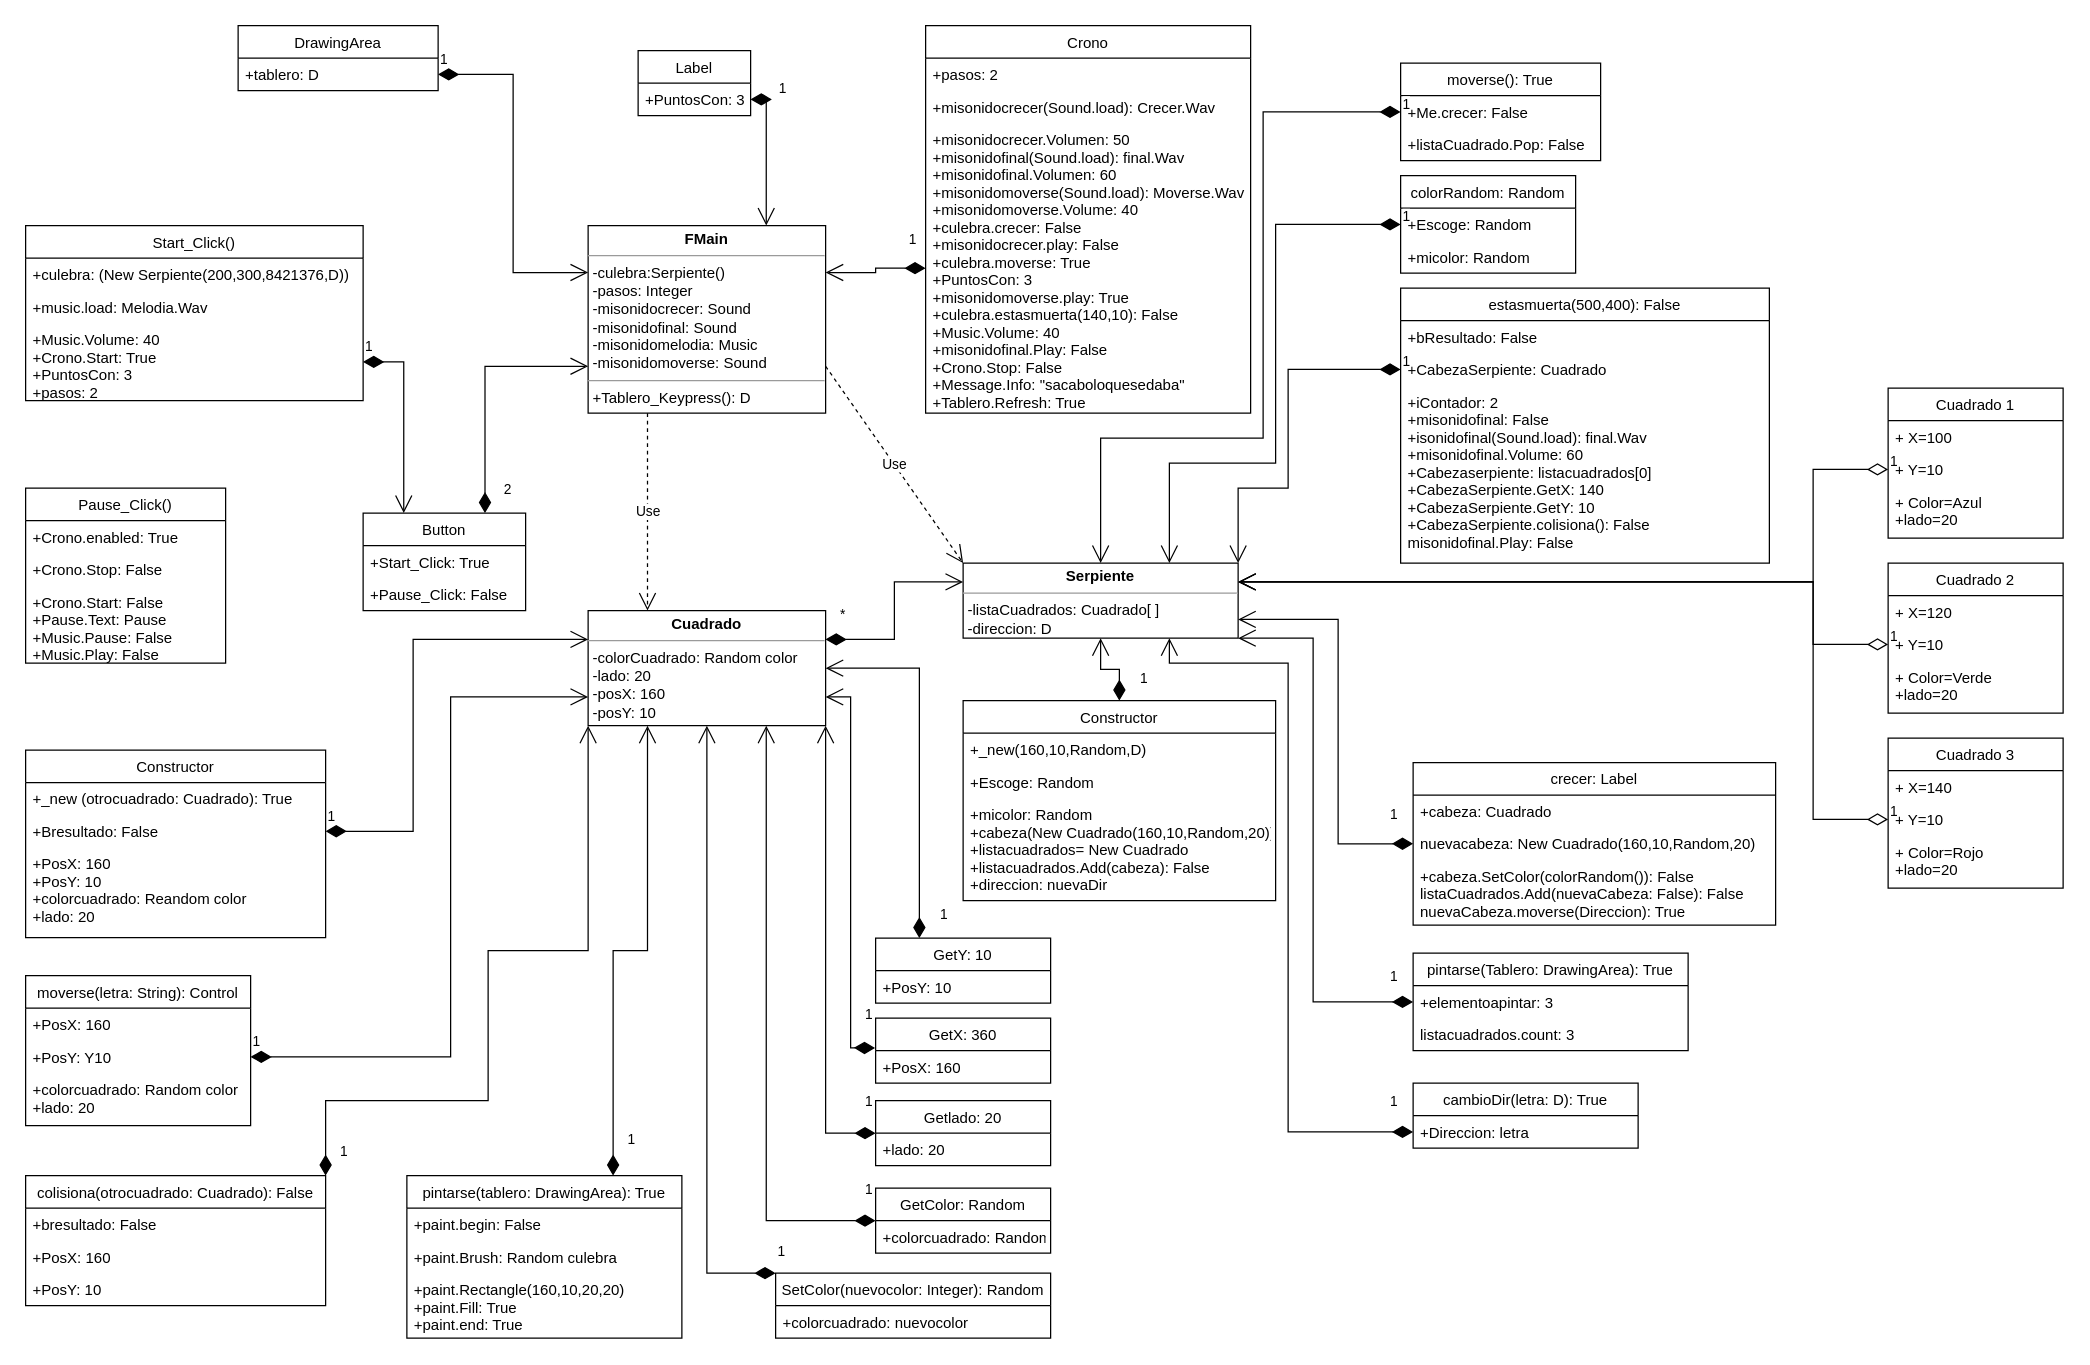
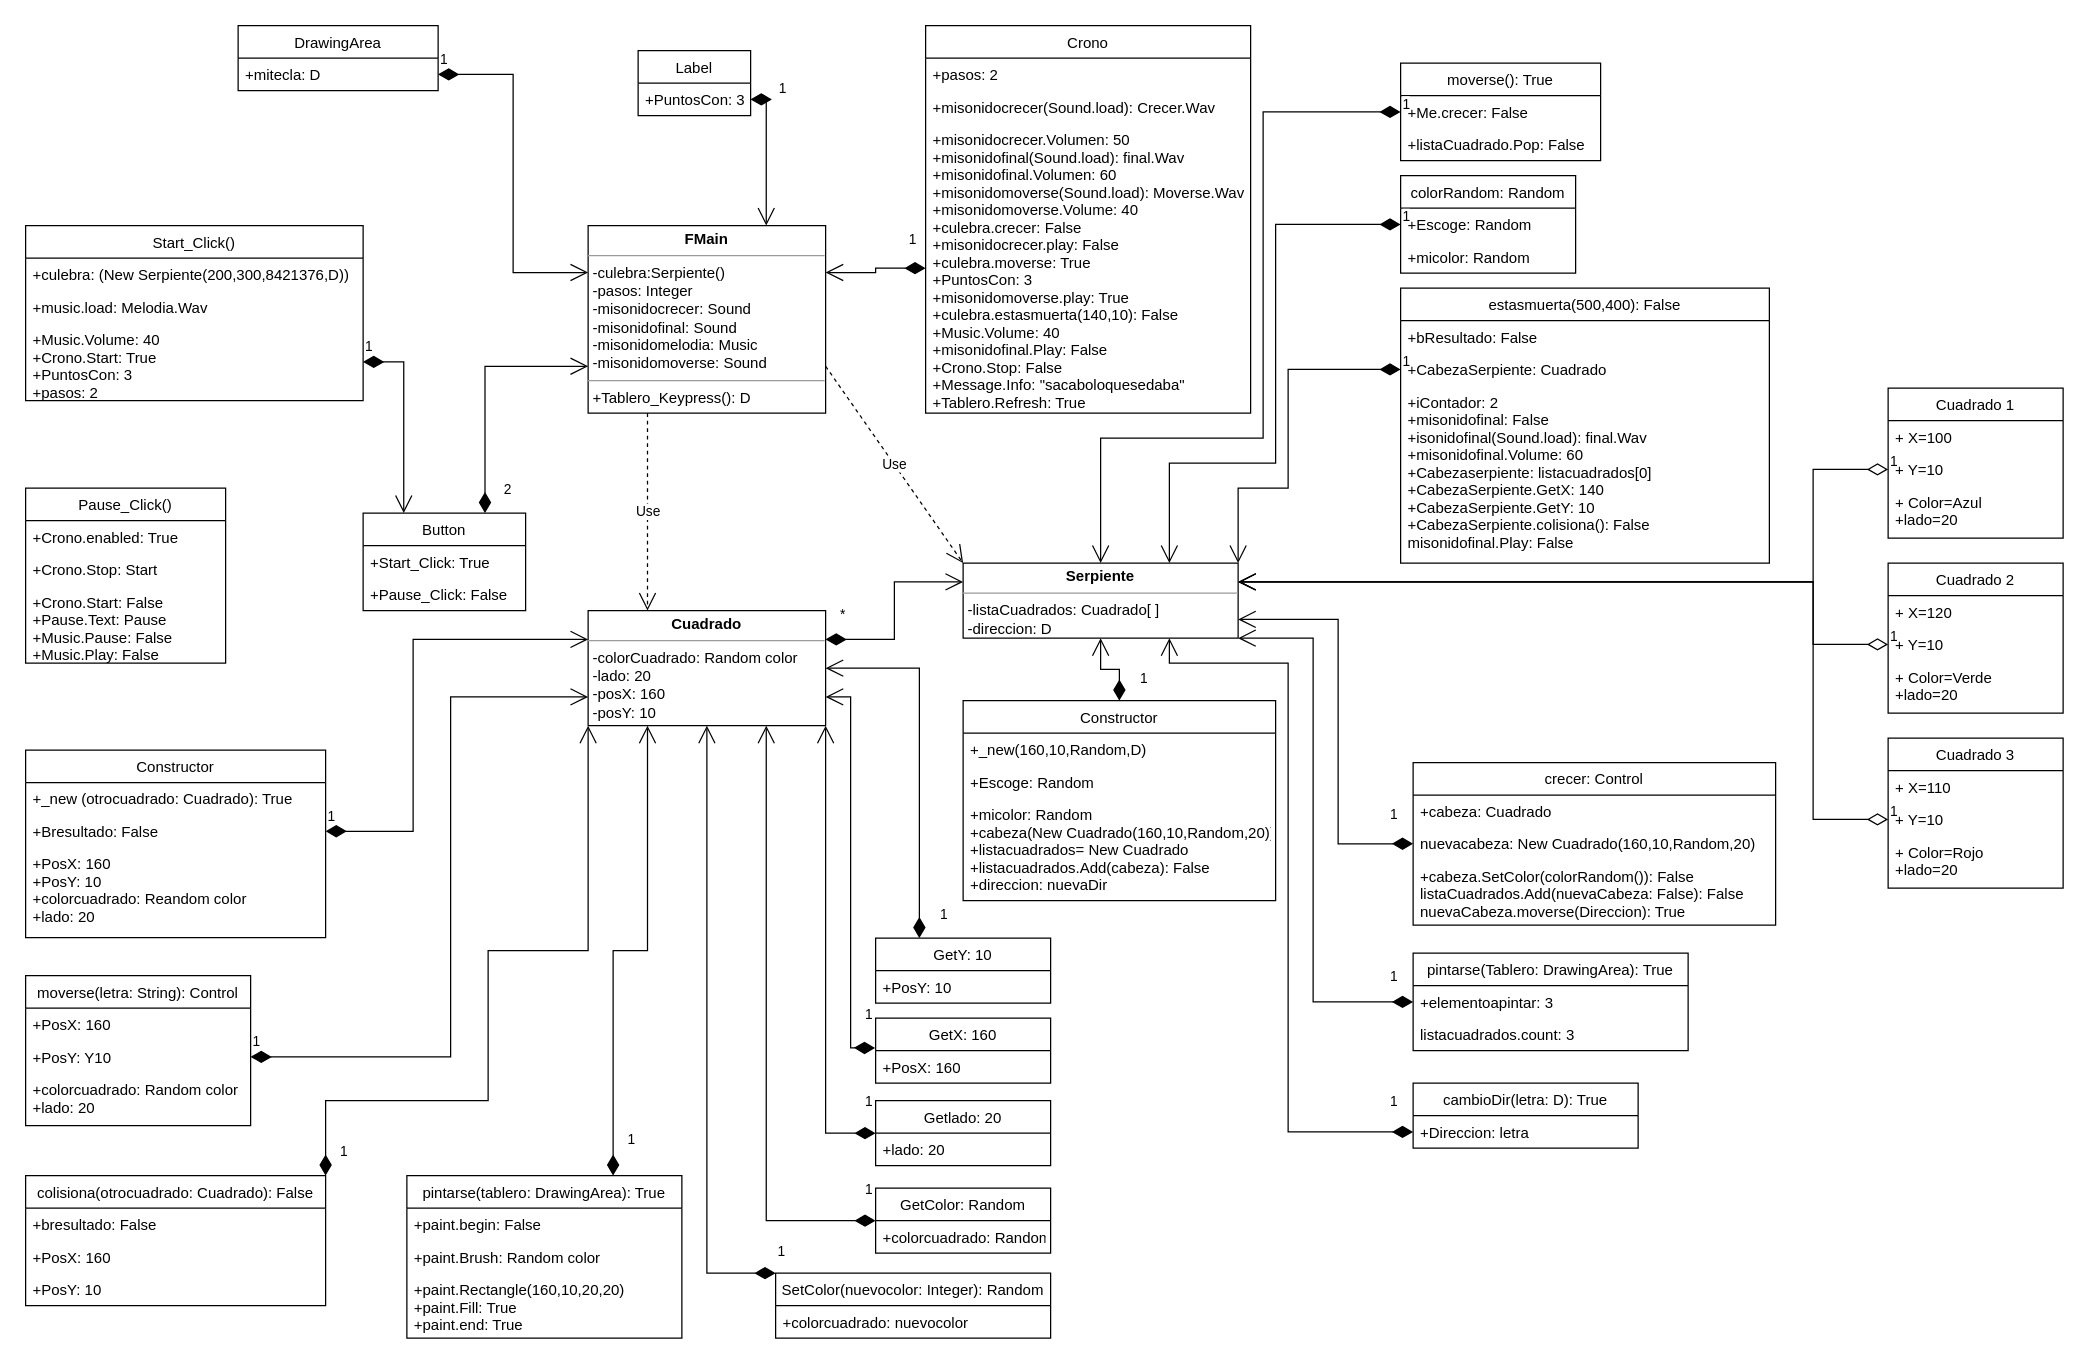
(285, 75) -> (283, 75)
(100, 570) -> (102, 570)
(1594, 779) -> (1594, 779)
(1922, 788) -> (1922, 788)
(963, 1035) -> (963, 1035)
(520, 1258) -> (511, 1258)
